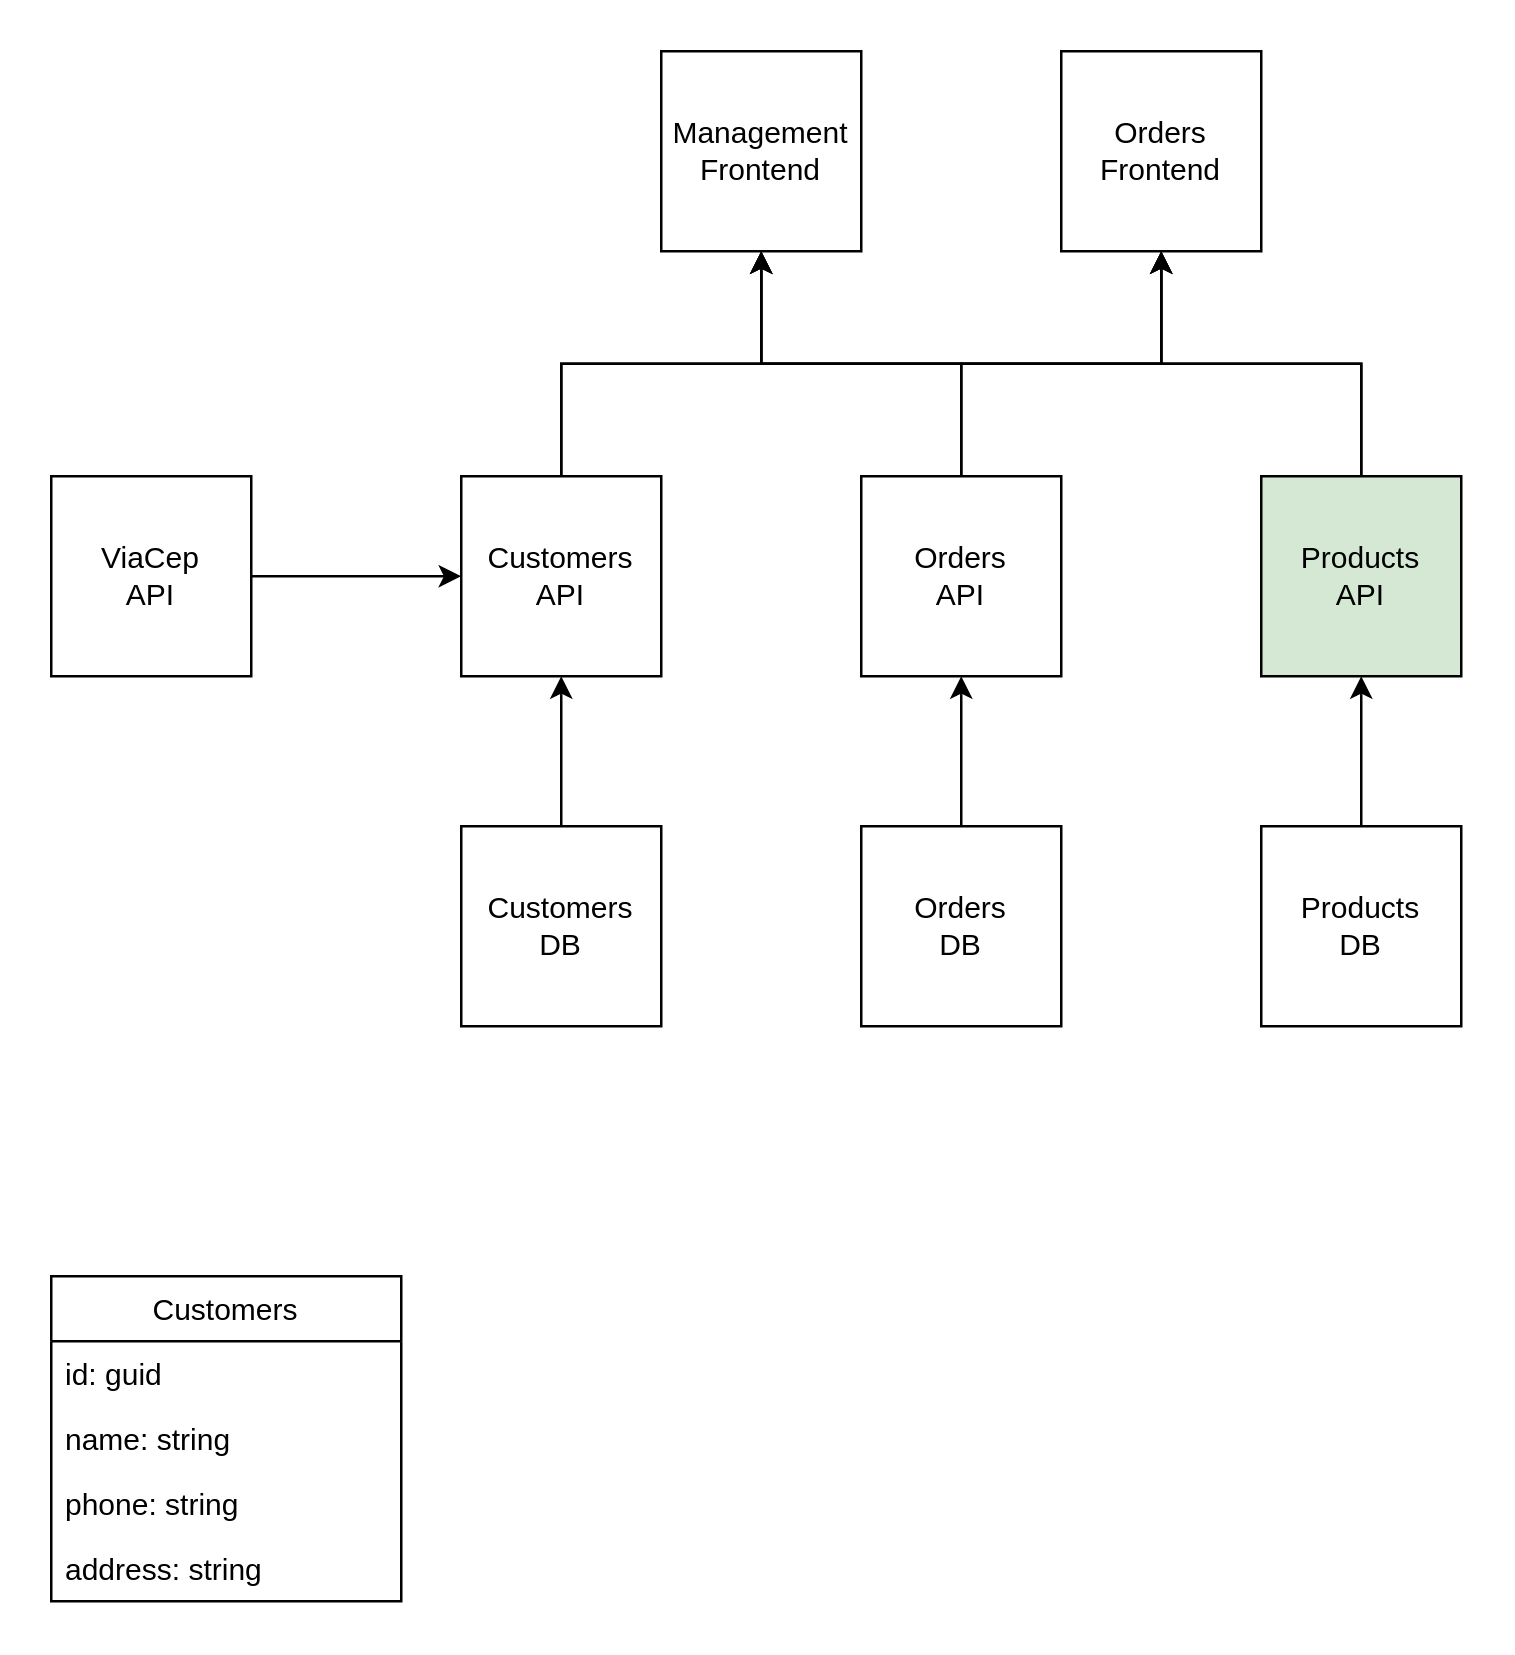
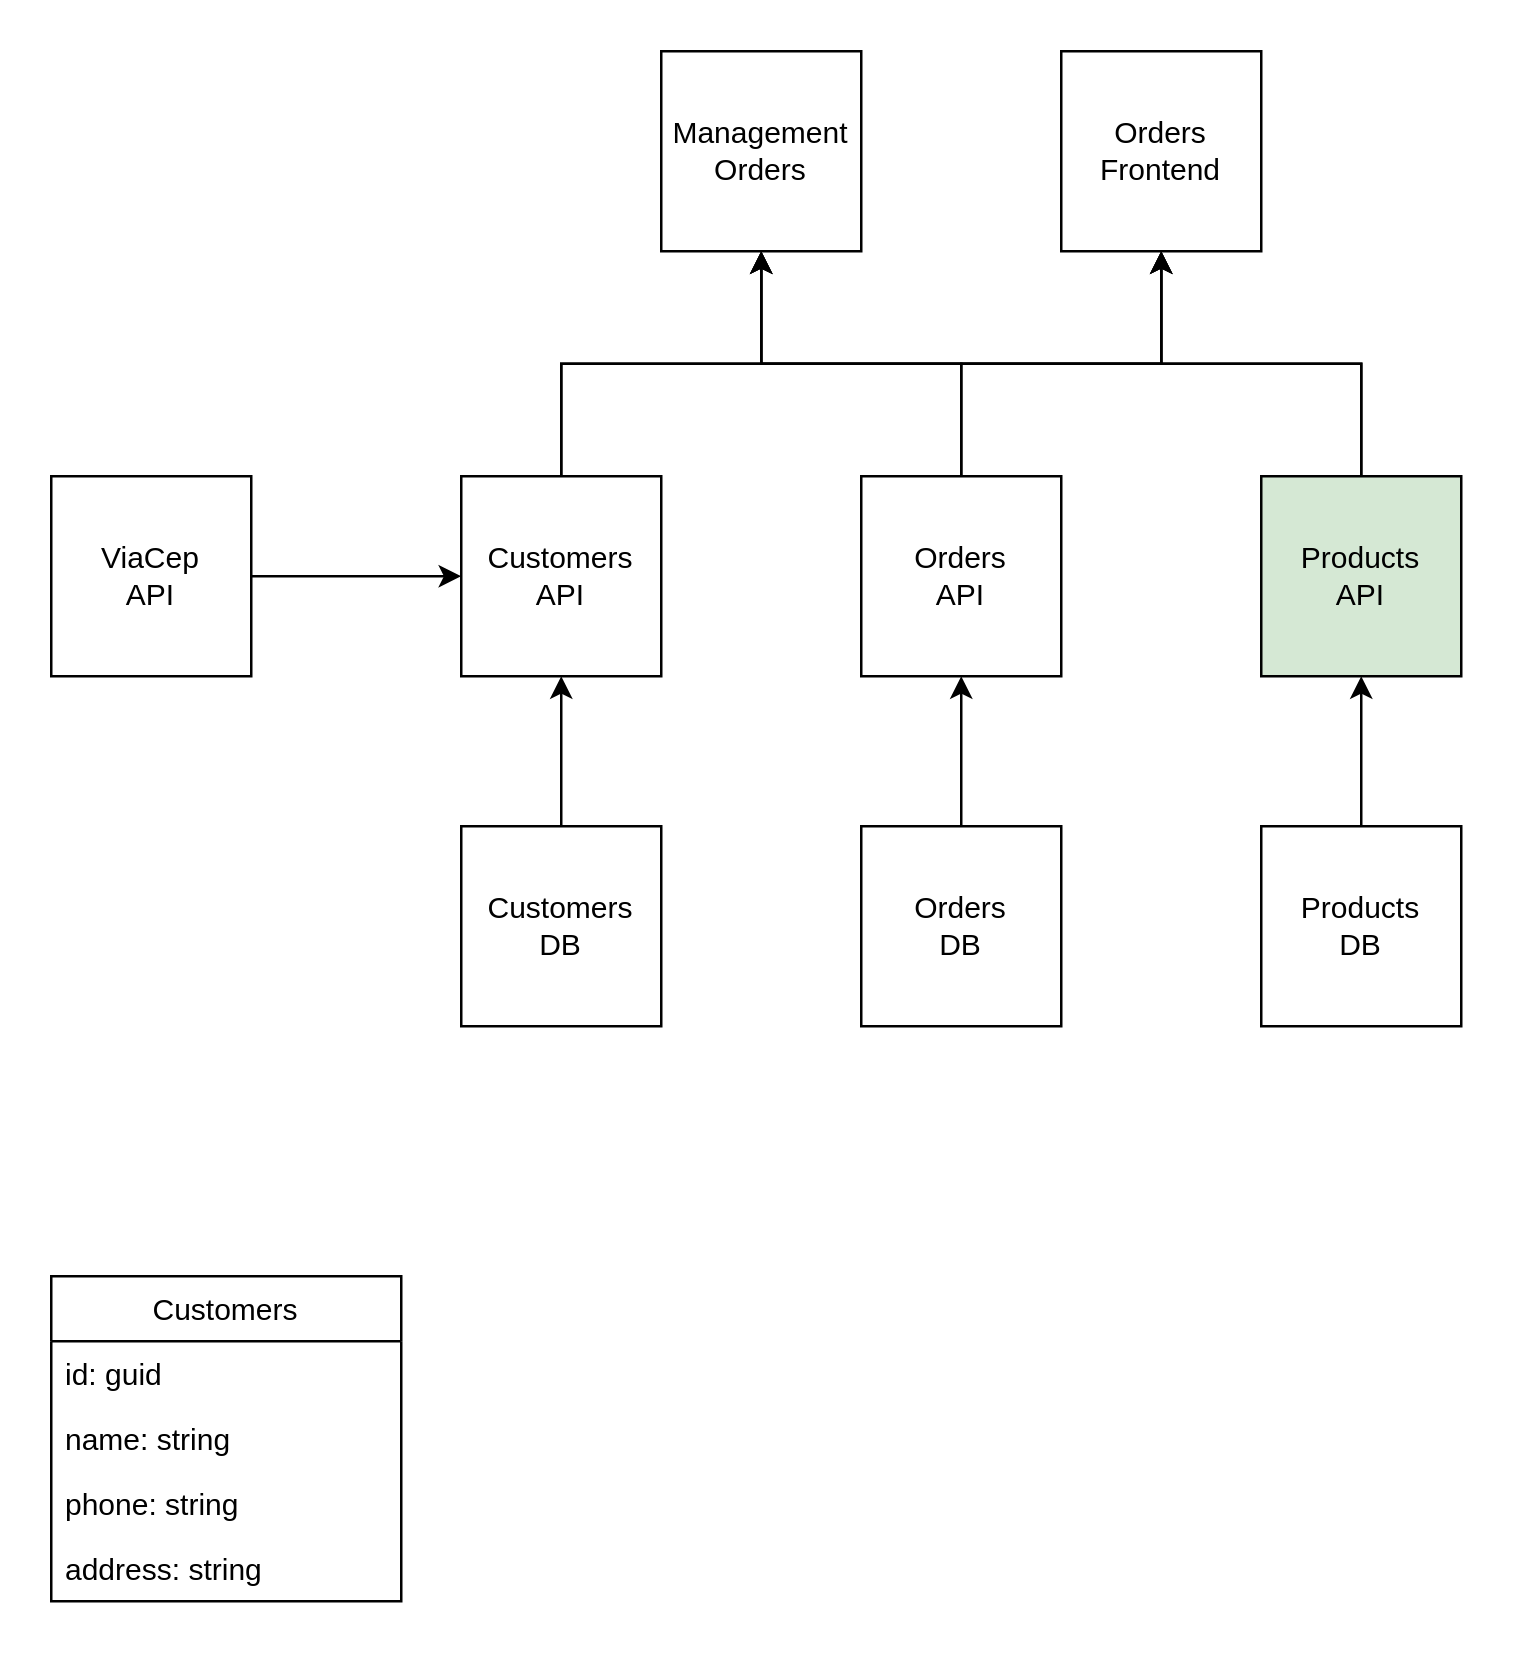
(761, 151) -> (761, 151)
